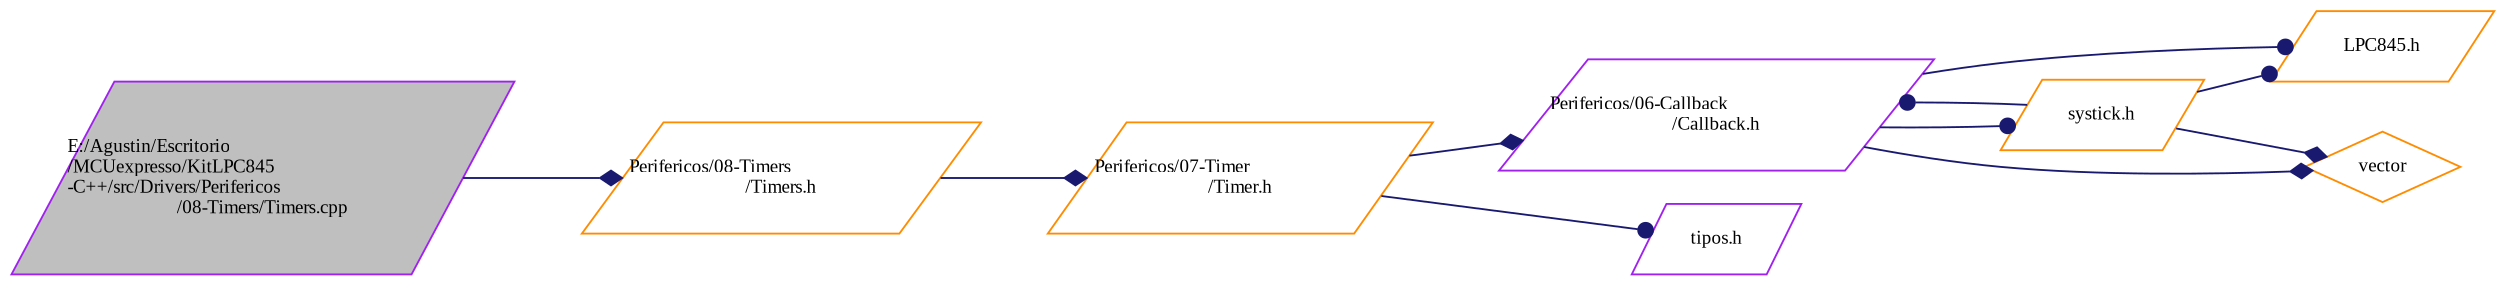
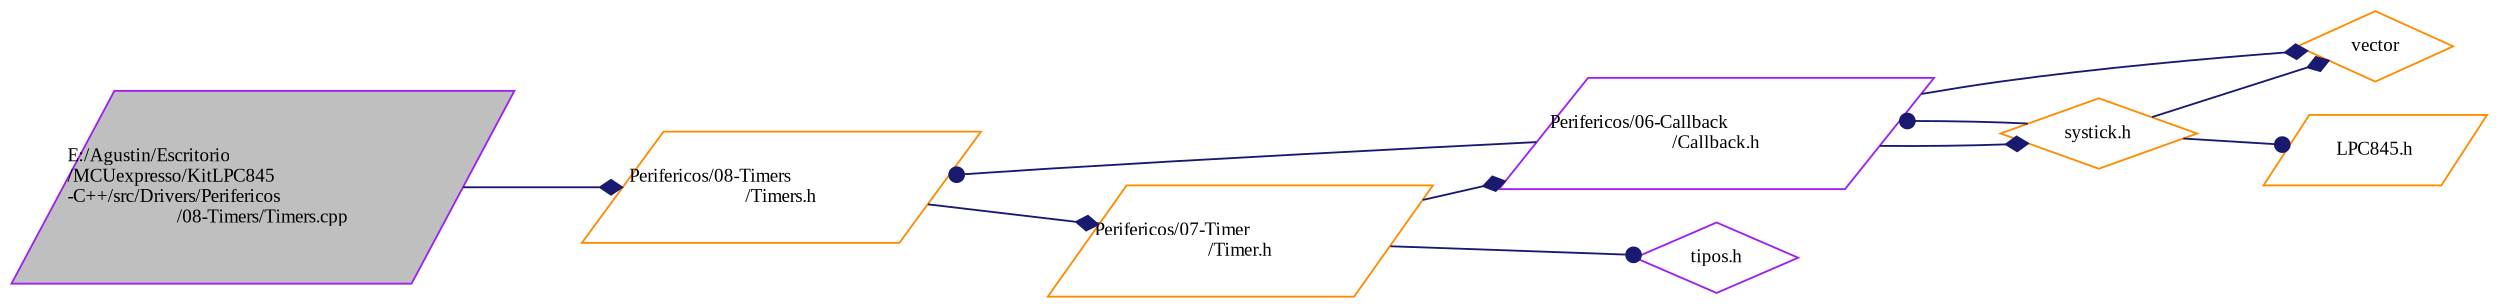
(2100, 54) -> (1250, 157)
(2102, 115) -> (2099, 134)
(1940, 127) -> (1943, 146)
(1717, 239) -> (1717, 258)
